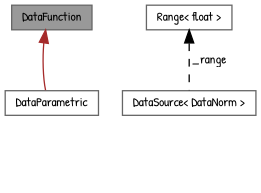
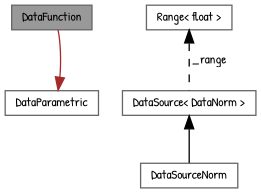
(43, 67) -> (60, 54)
none -> (189, 176)
